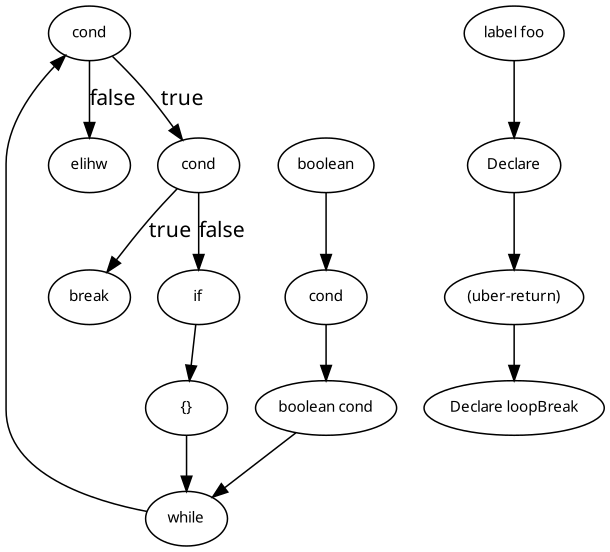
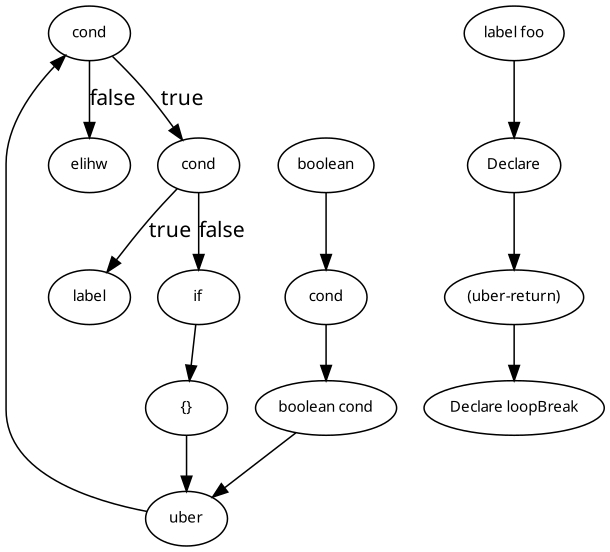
(89, 297) -> (89, 297)
(187, 519) -> (187, 519)
